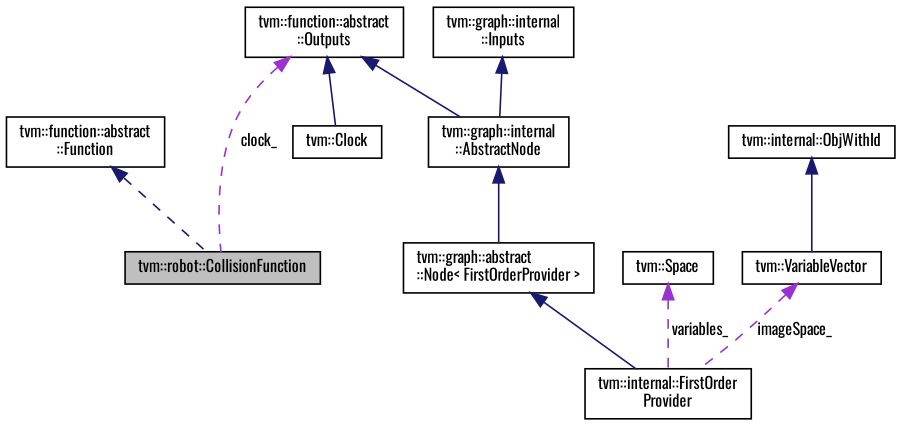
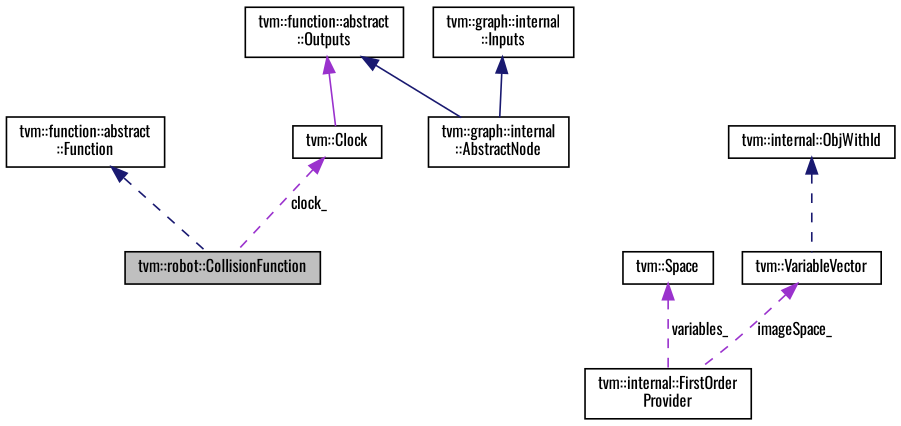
(332, 100) -> (332, 100)
(225, 152) -> (274, 211)
(812, 213) -> (812, 213)
(499, 268) -> none
